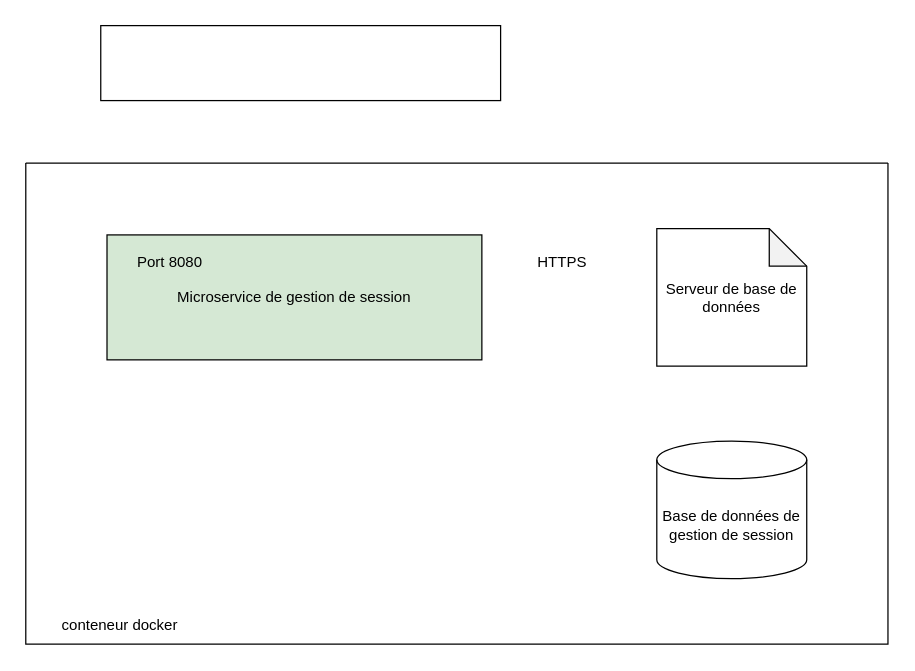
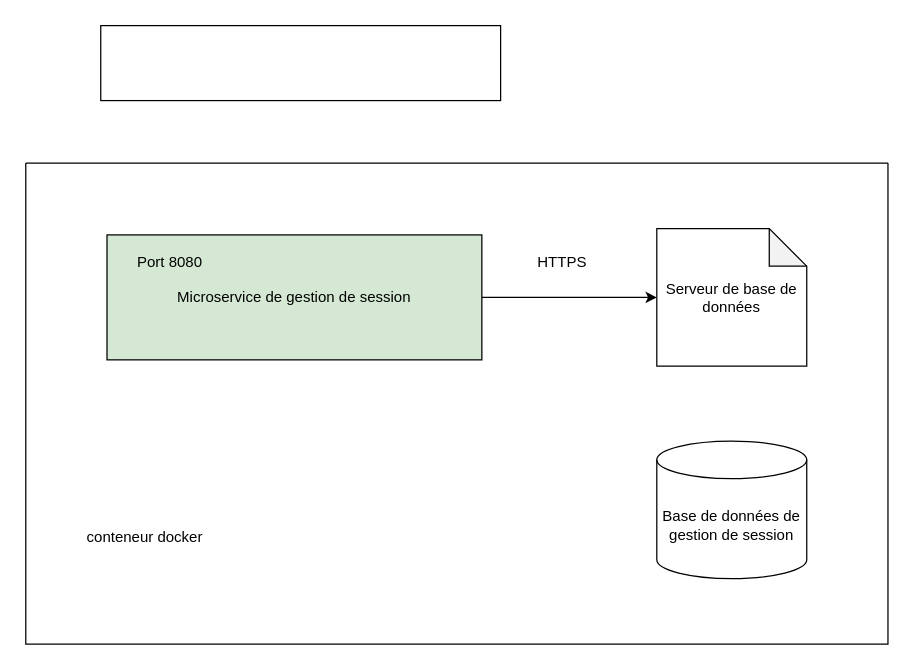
none -> (565, 298)
(119, 626) -> (144, 538)
